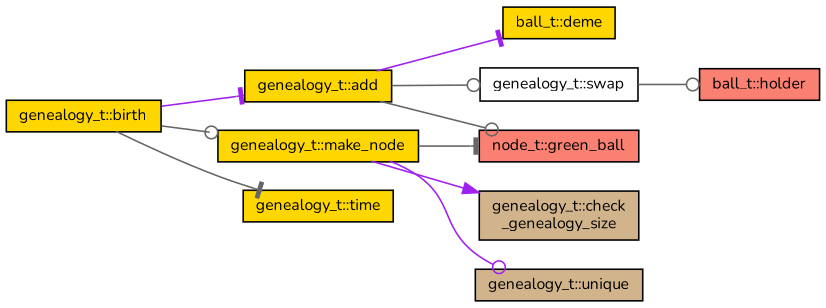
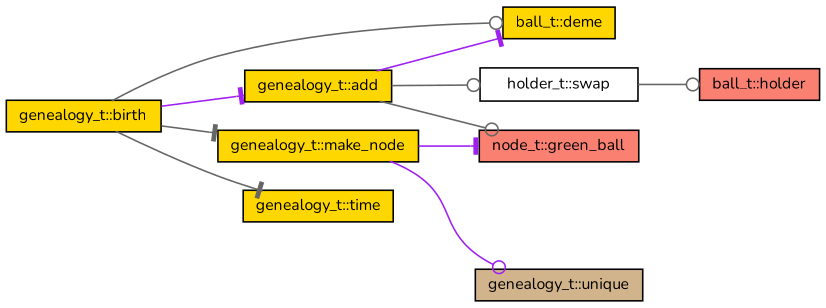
none -> (296, 40)
(559, 84) -> (559, 84)
(186, 129) -> (186, 129)
(445, 146) -> (445, 146)
(559, 216) -> none
